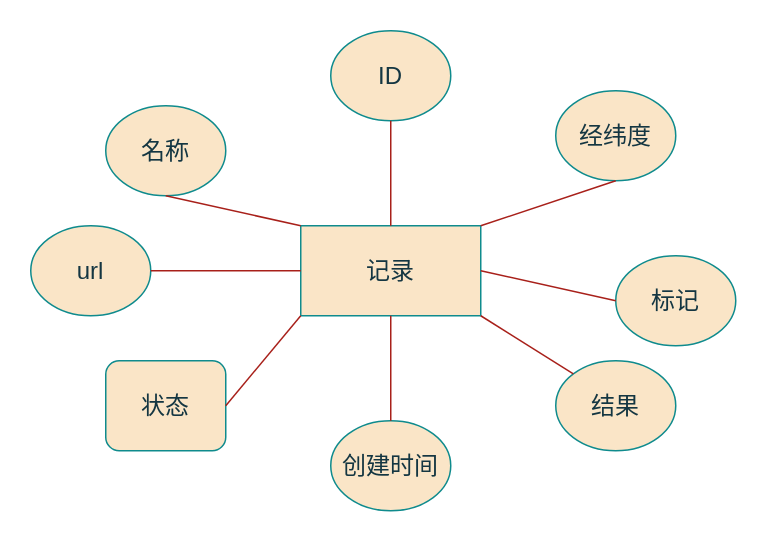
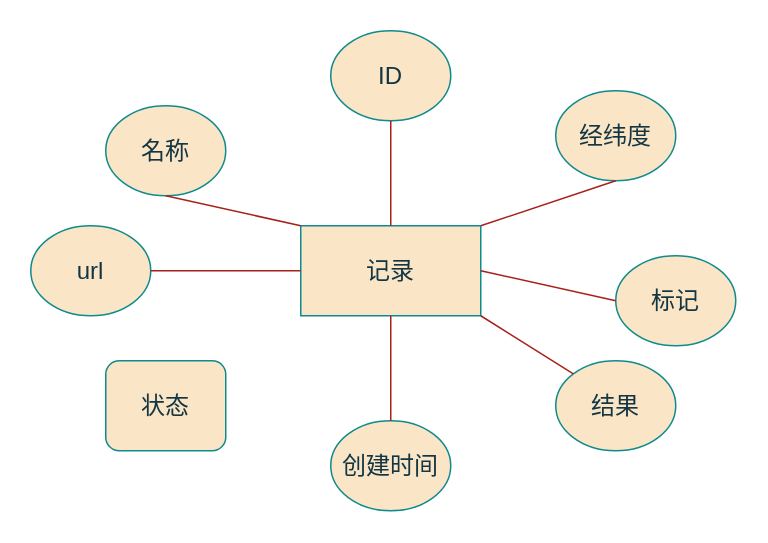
(264, 360) -> none
